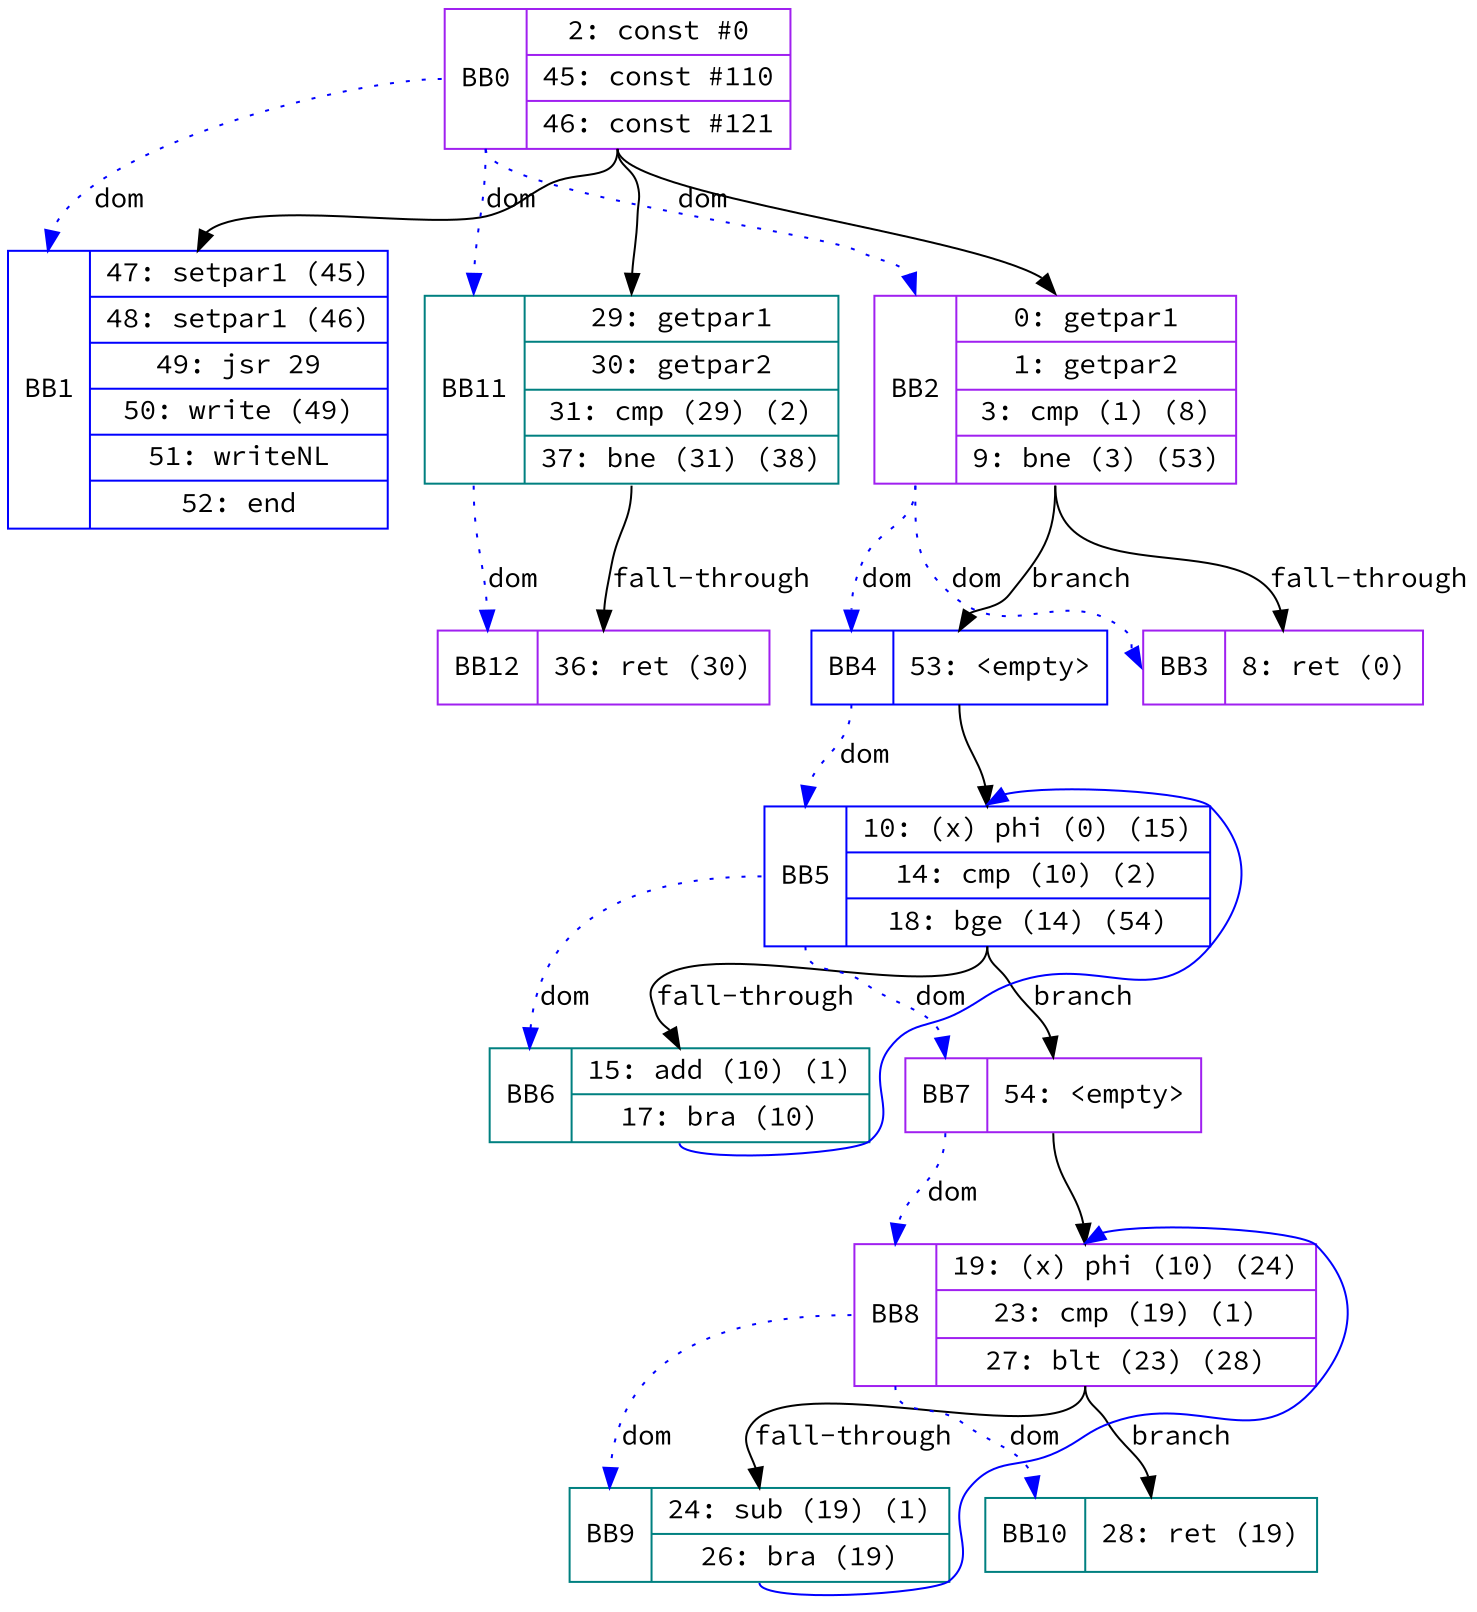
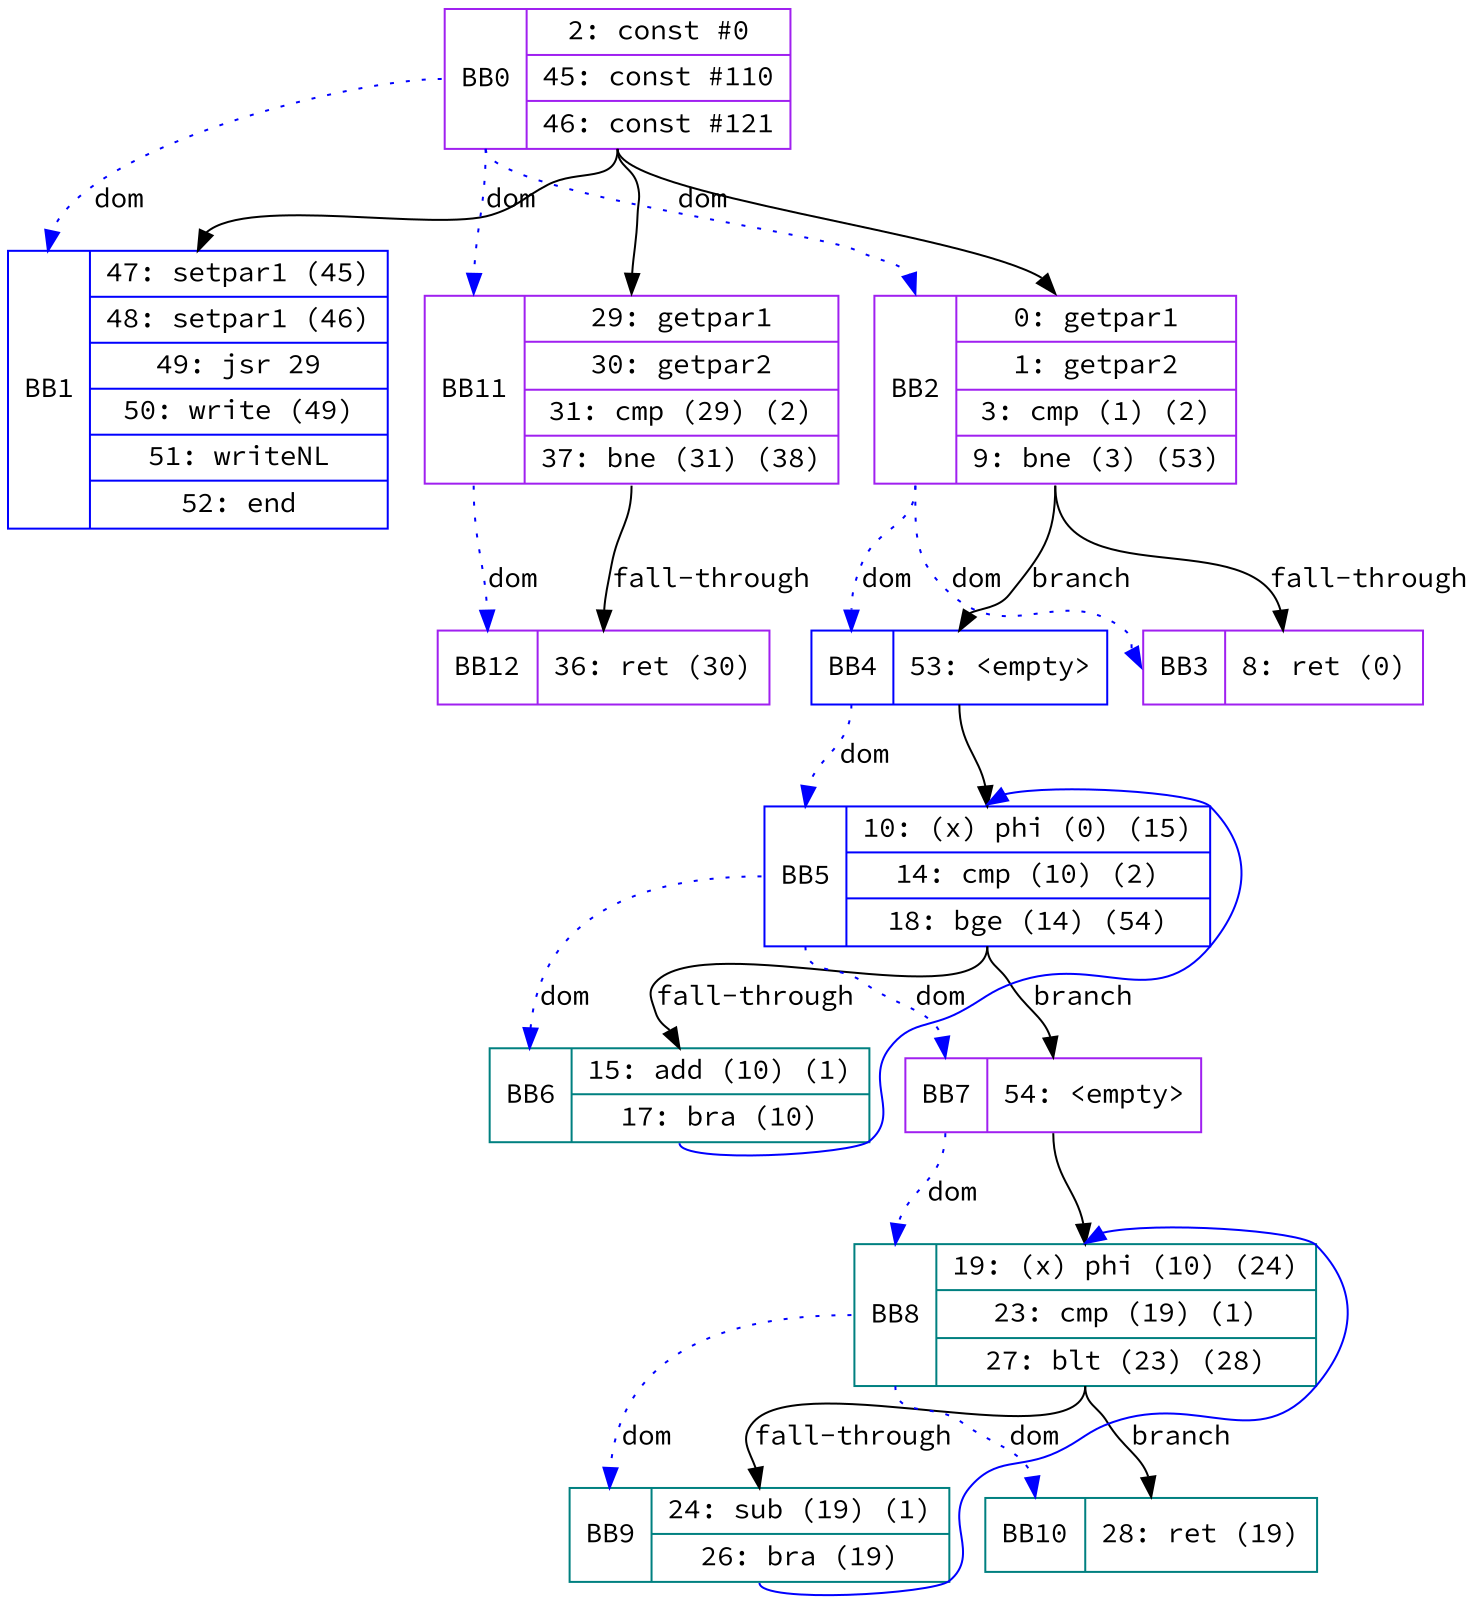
(632, 390) -> (632, 390)
(1096, 412) -> (1096, 412)
(1085, 1315) -> (1085, 1315)
